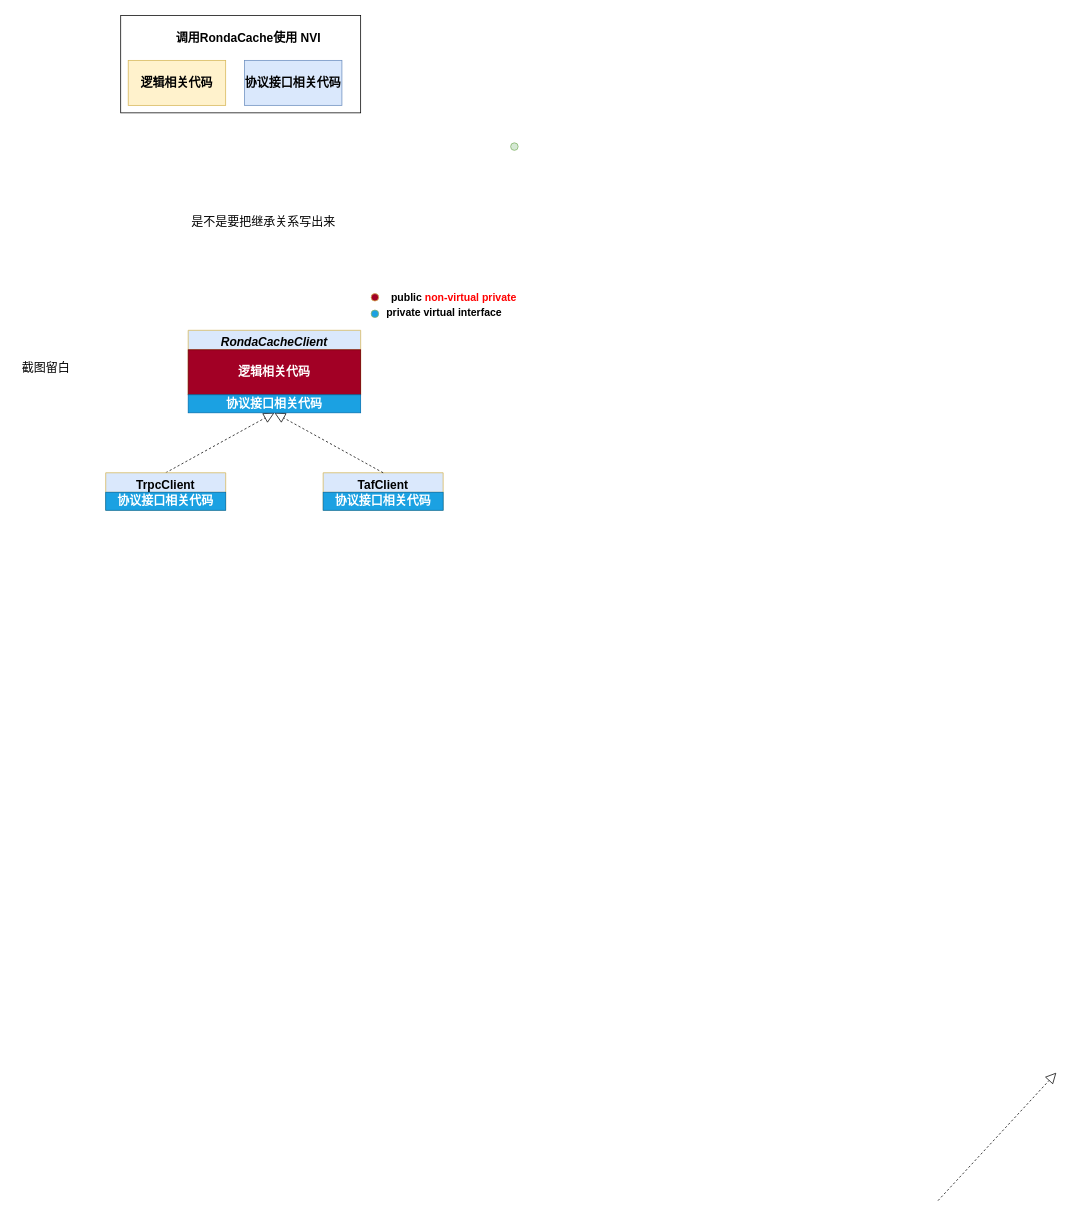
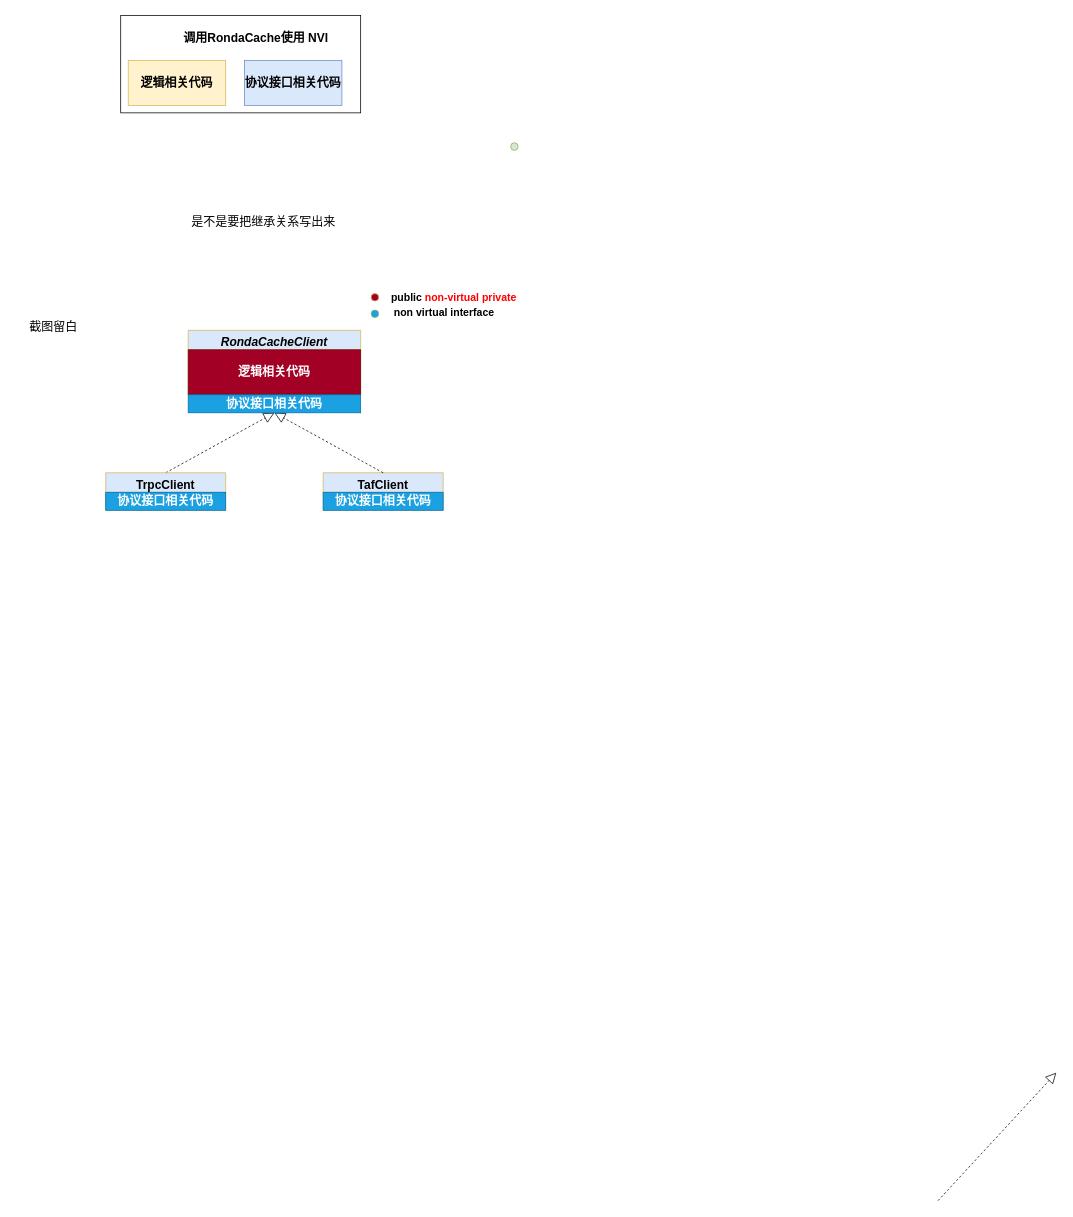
(248, 38) -> (255, 38)
(444, 312) -> (444, 312)
(45, 368) -> (53, 327)
